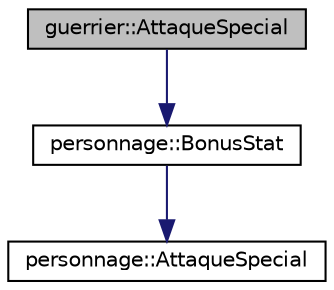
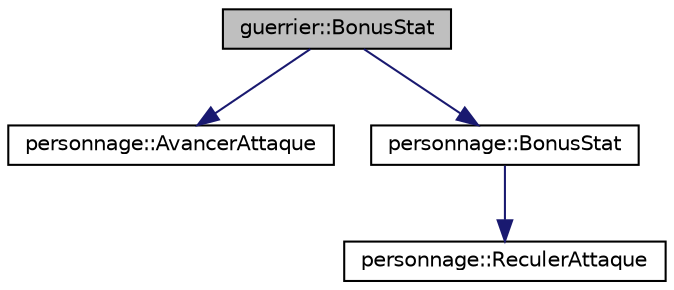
(167, 29) -> (337, 29)
none -> (171, 145)
(167, 261) -> (505, 261)
